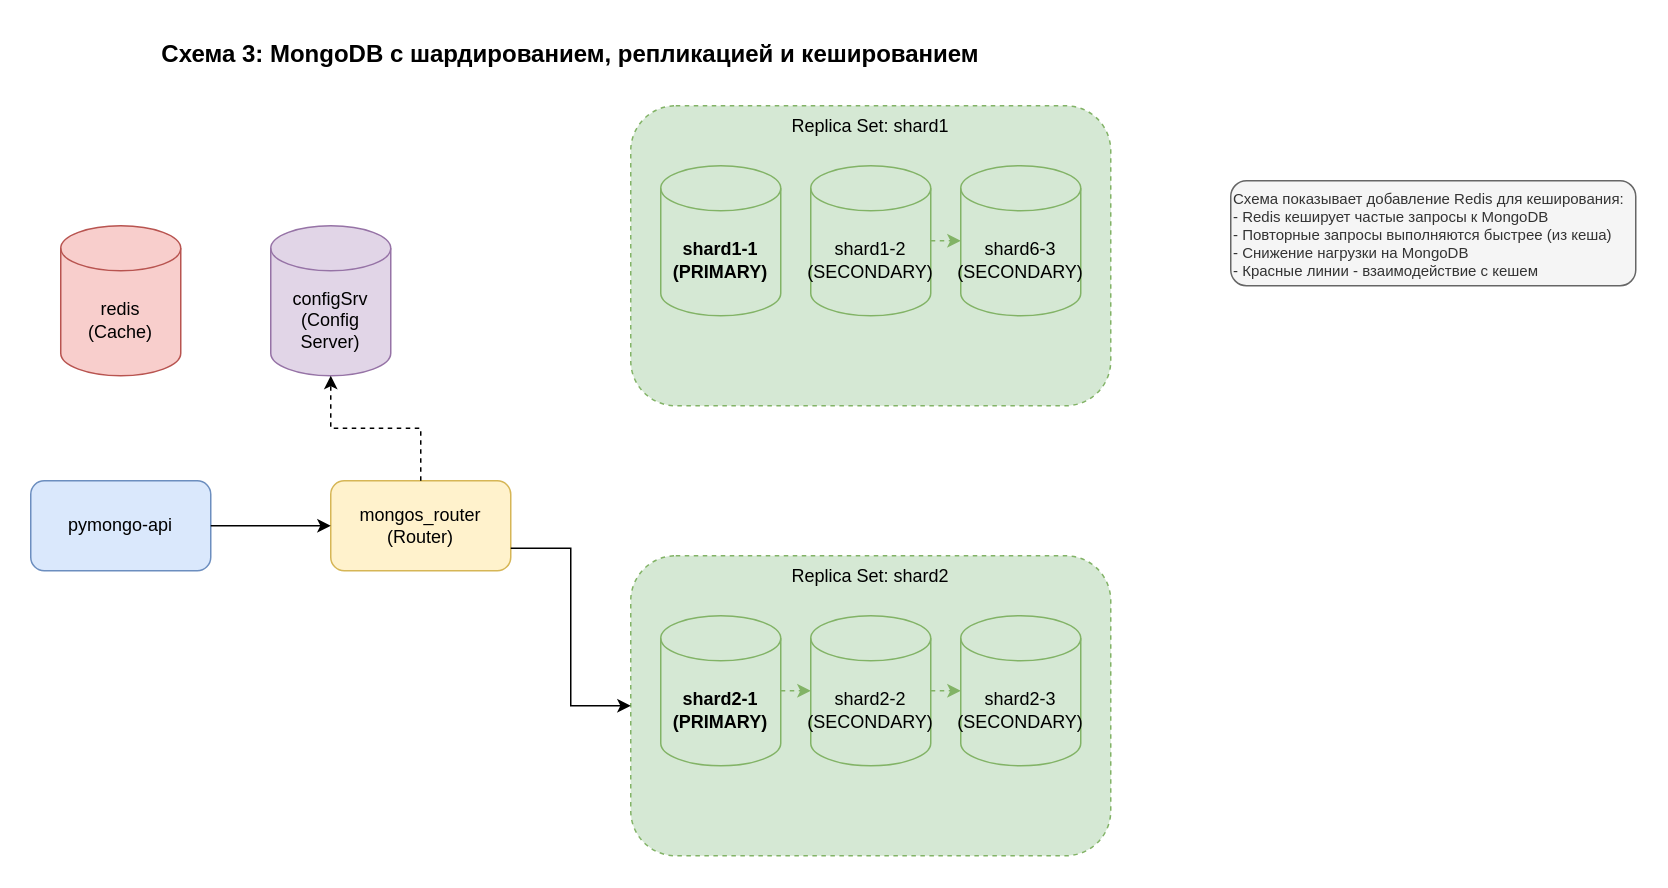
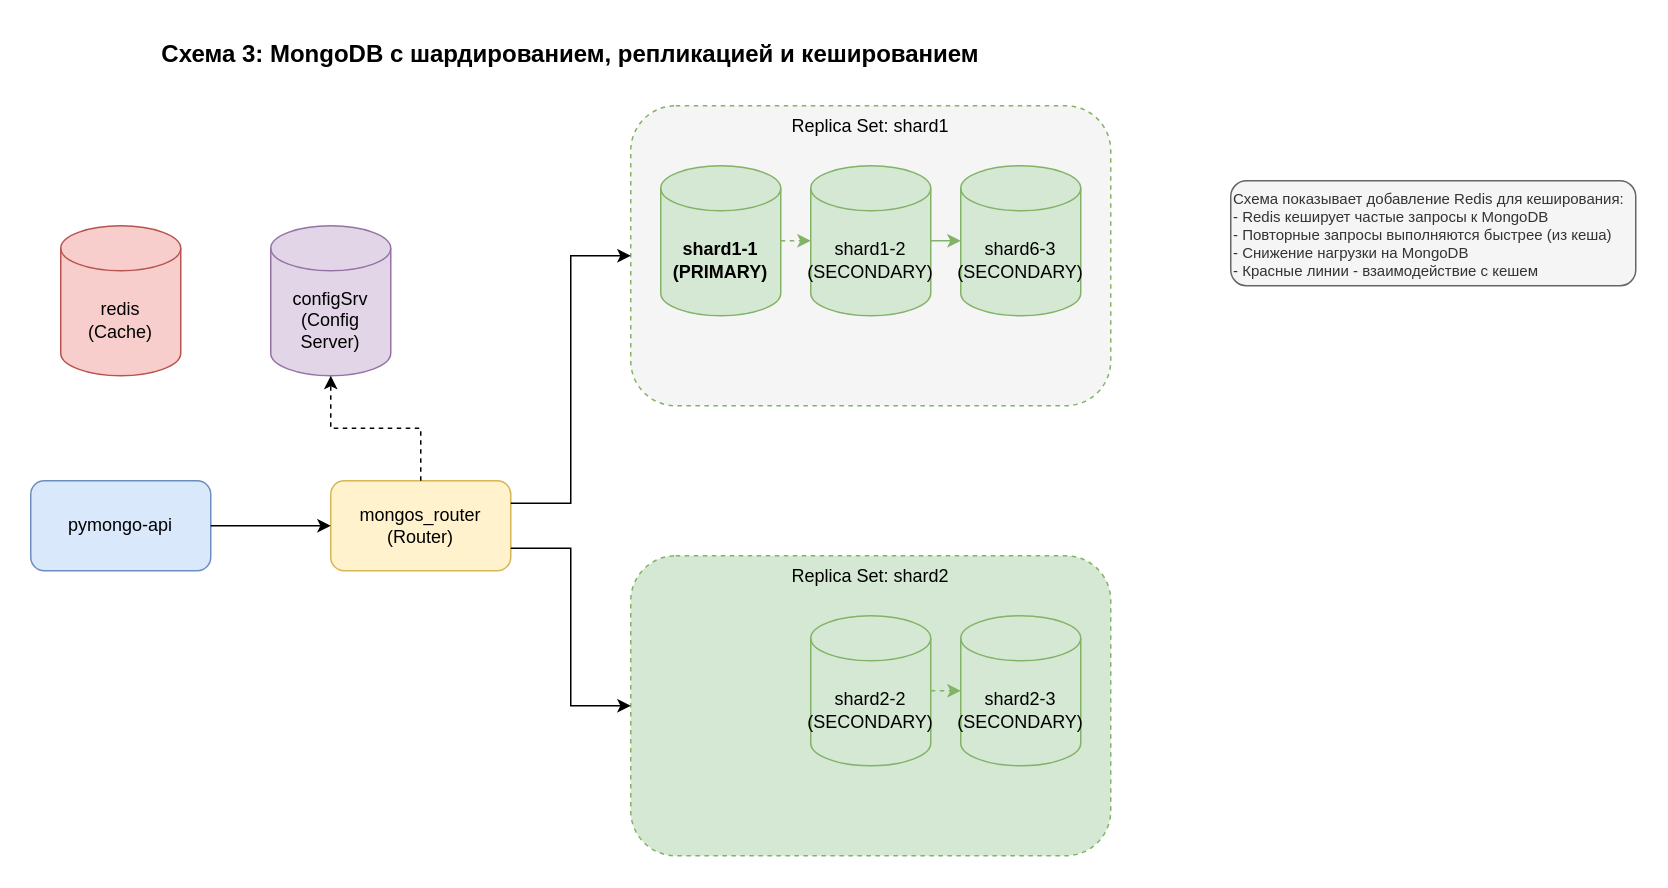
(871, 127) -> (871, 127)
none -> (791, 241)
(941, 241) -> (941, 241)
none -> (571, 385)
(721, 691) -> none
(791, 691) -> none
